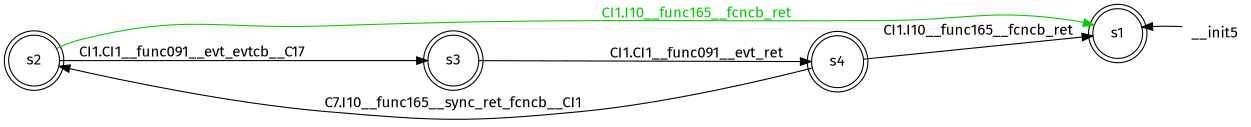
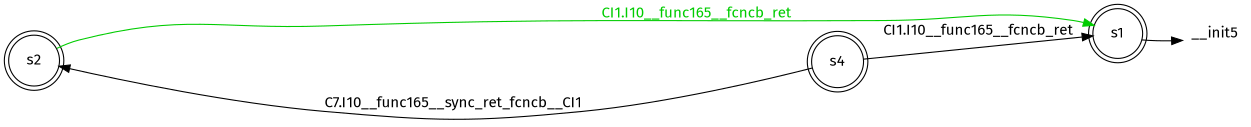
(1168, 26) -> (1157, 41)
(453, 61) -> none
